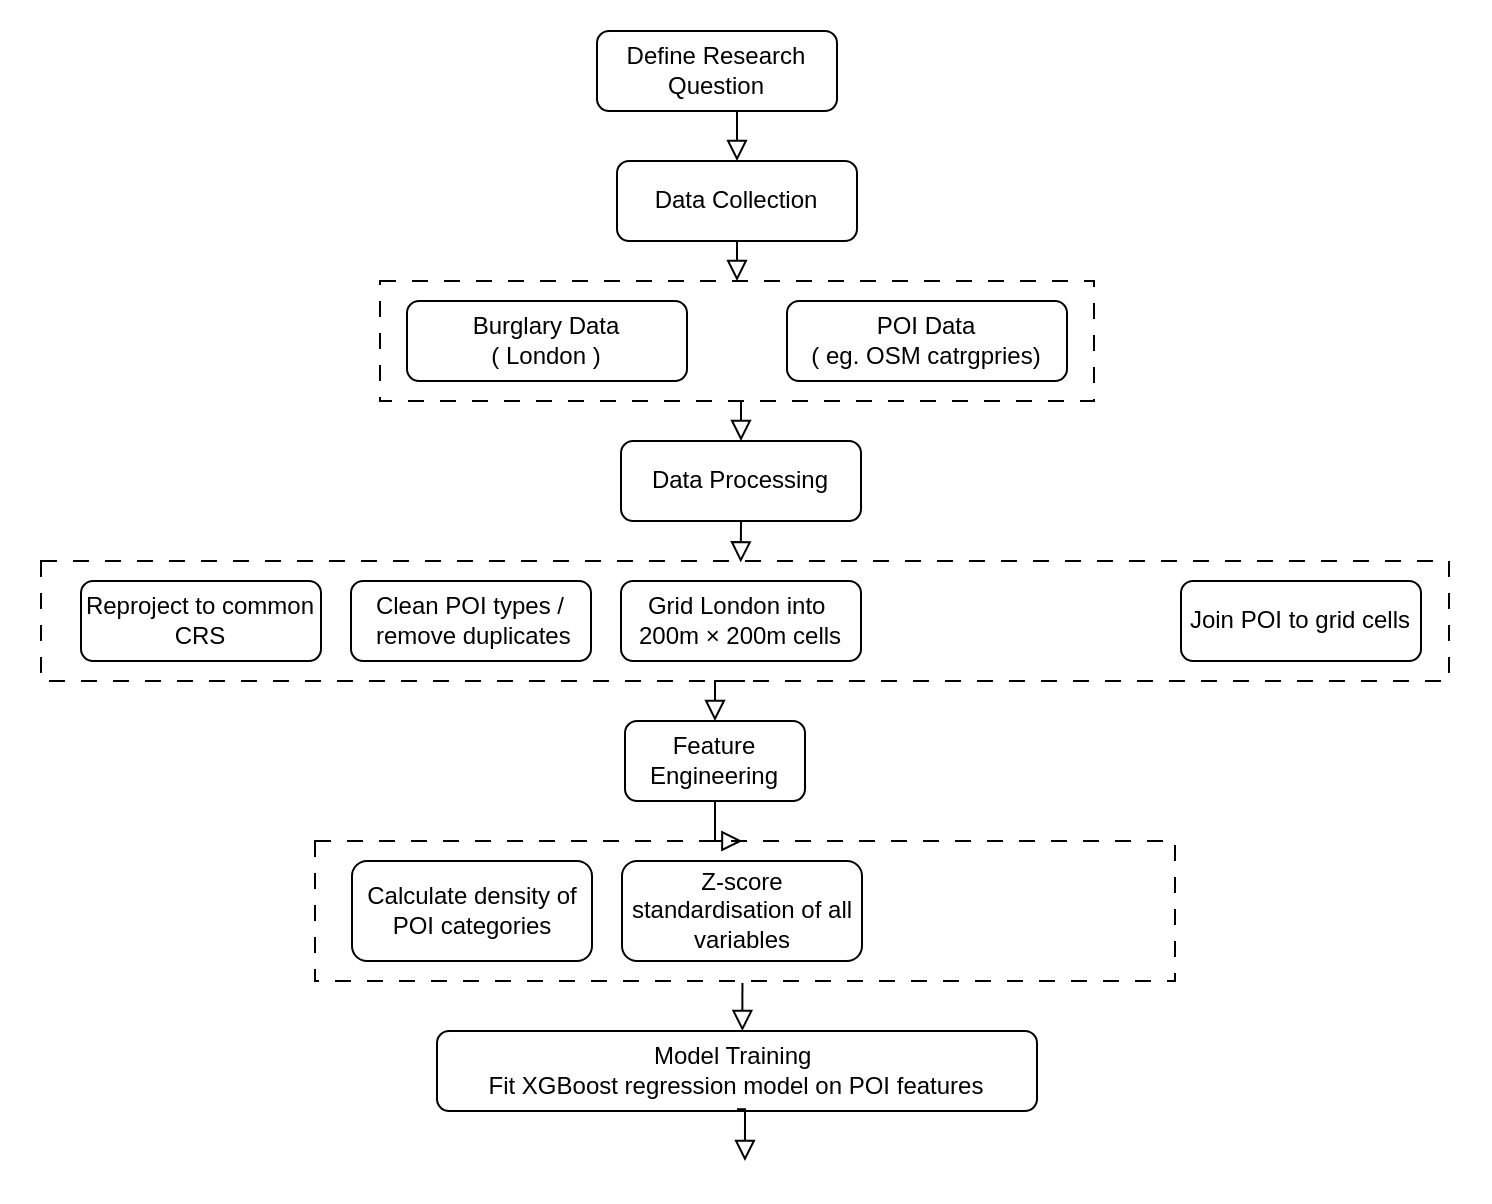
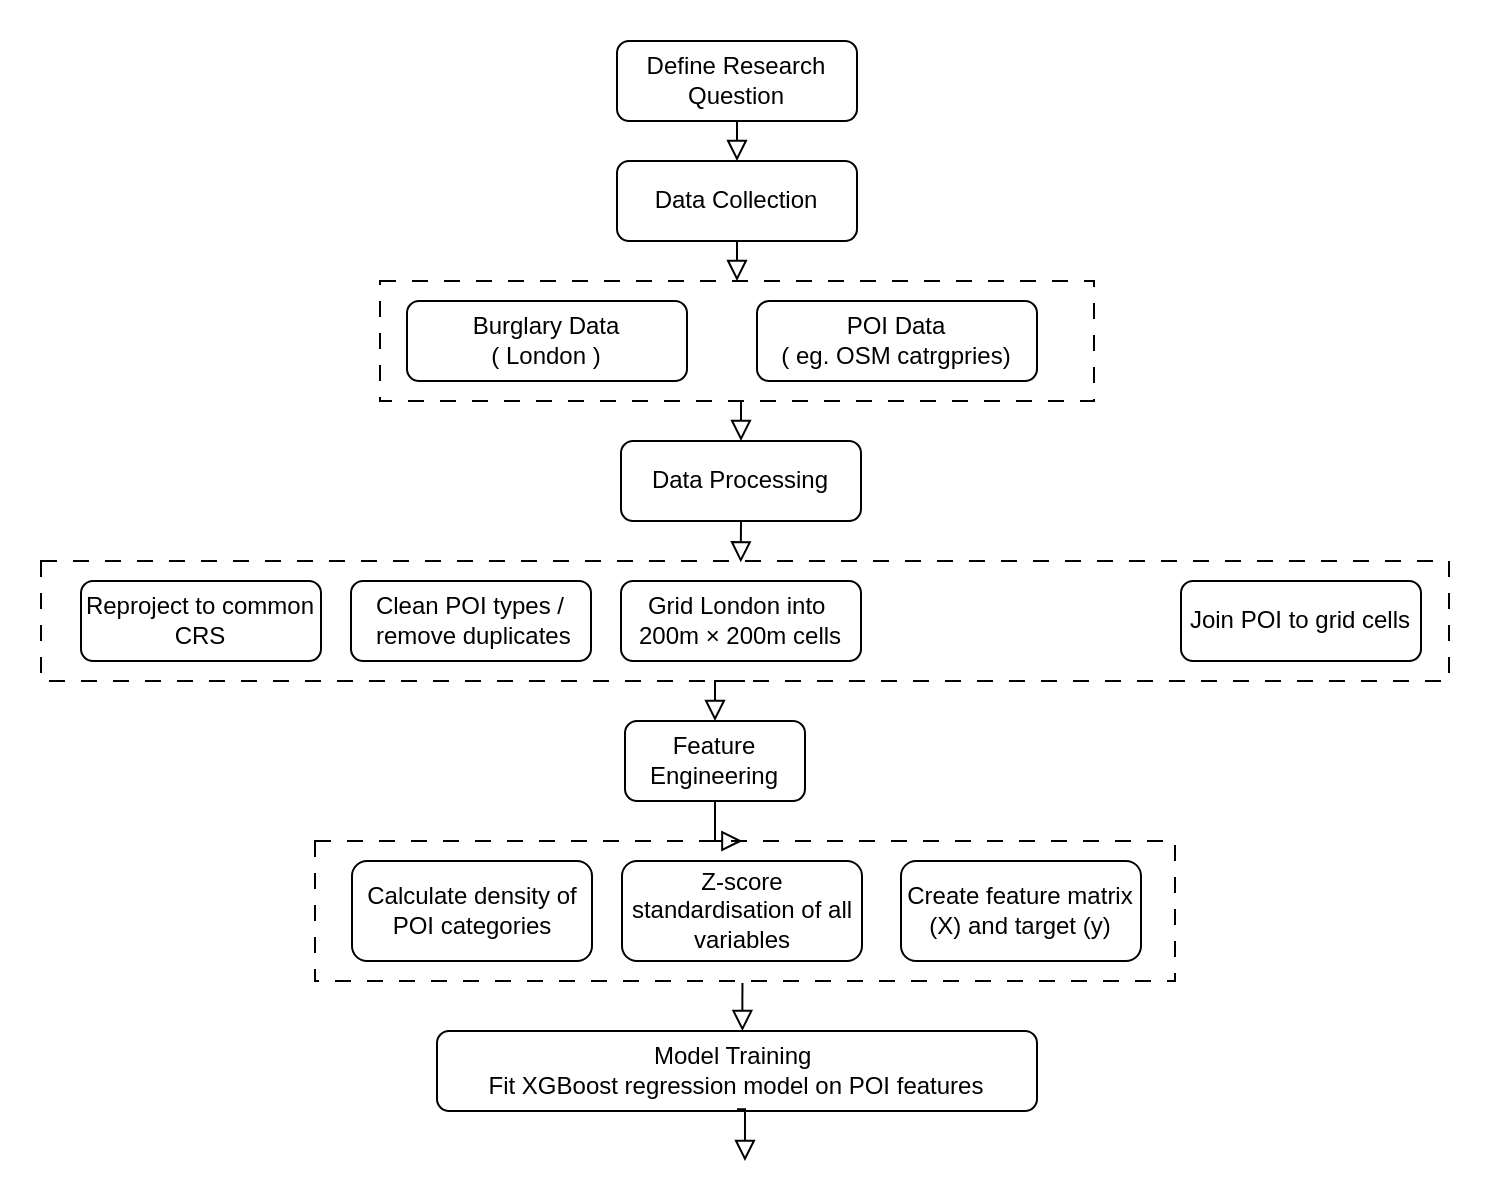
(717, 71) -> (737, 81)
(927, 341) -> (897, 341)
none -> (1021, 911)
